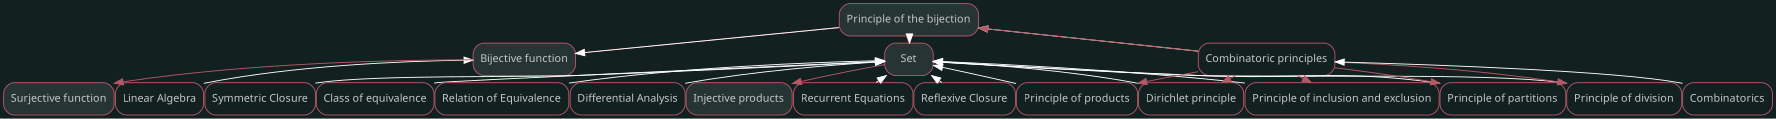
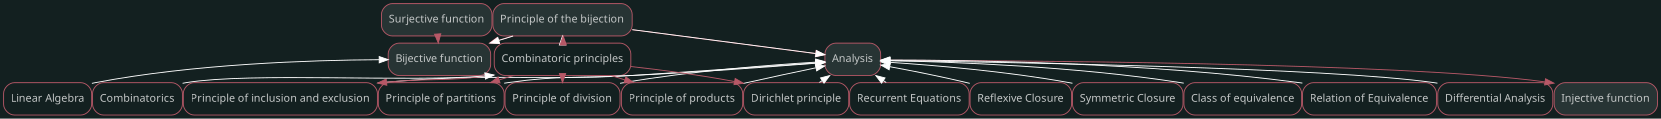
(909, 59) -> (853, 59)
(280, 66) -> (438, 36)
(739, 99) -> (1606, 99)
